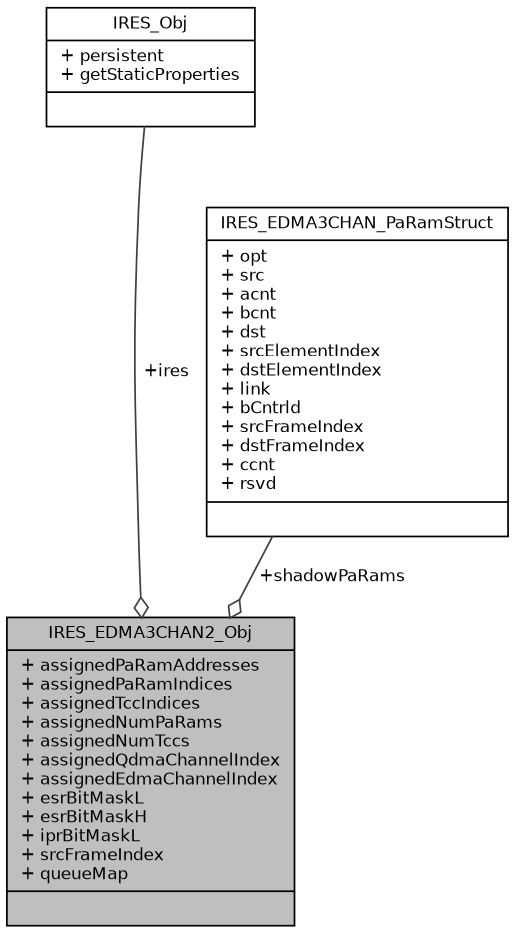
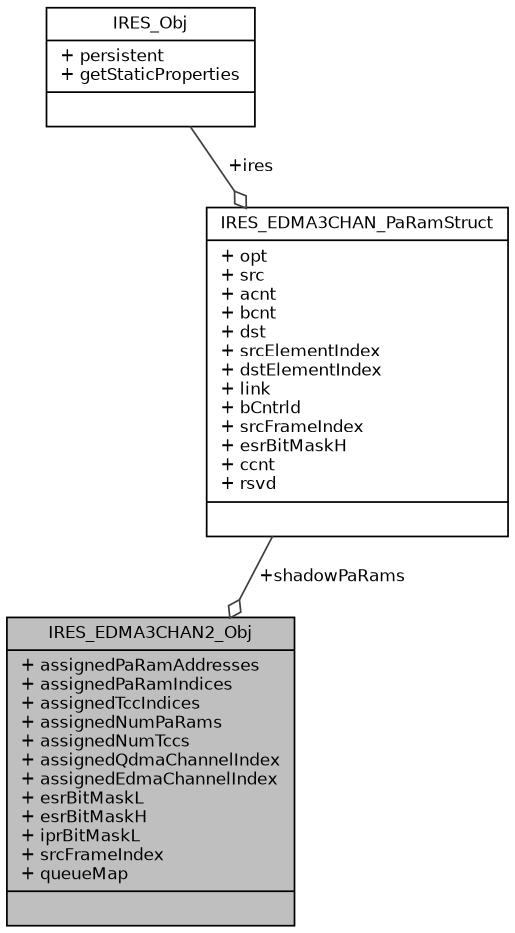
(135, 361) -> (212, 159)
(294, 446) -> (284, 446)
